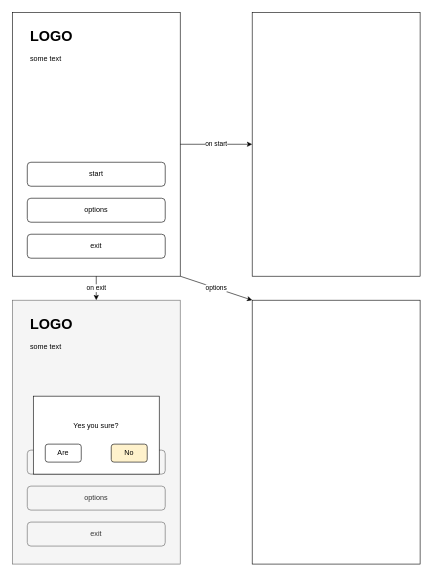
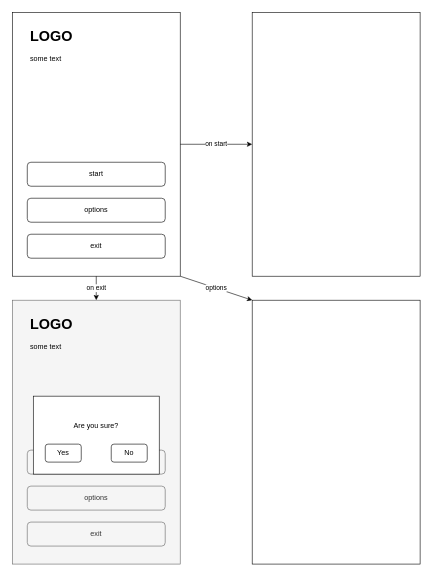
(96, 426) -> (96, 426)
(63, 453) -> (63, 453)
(129, 453) -> (129, 453)
